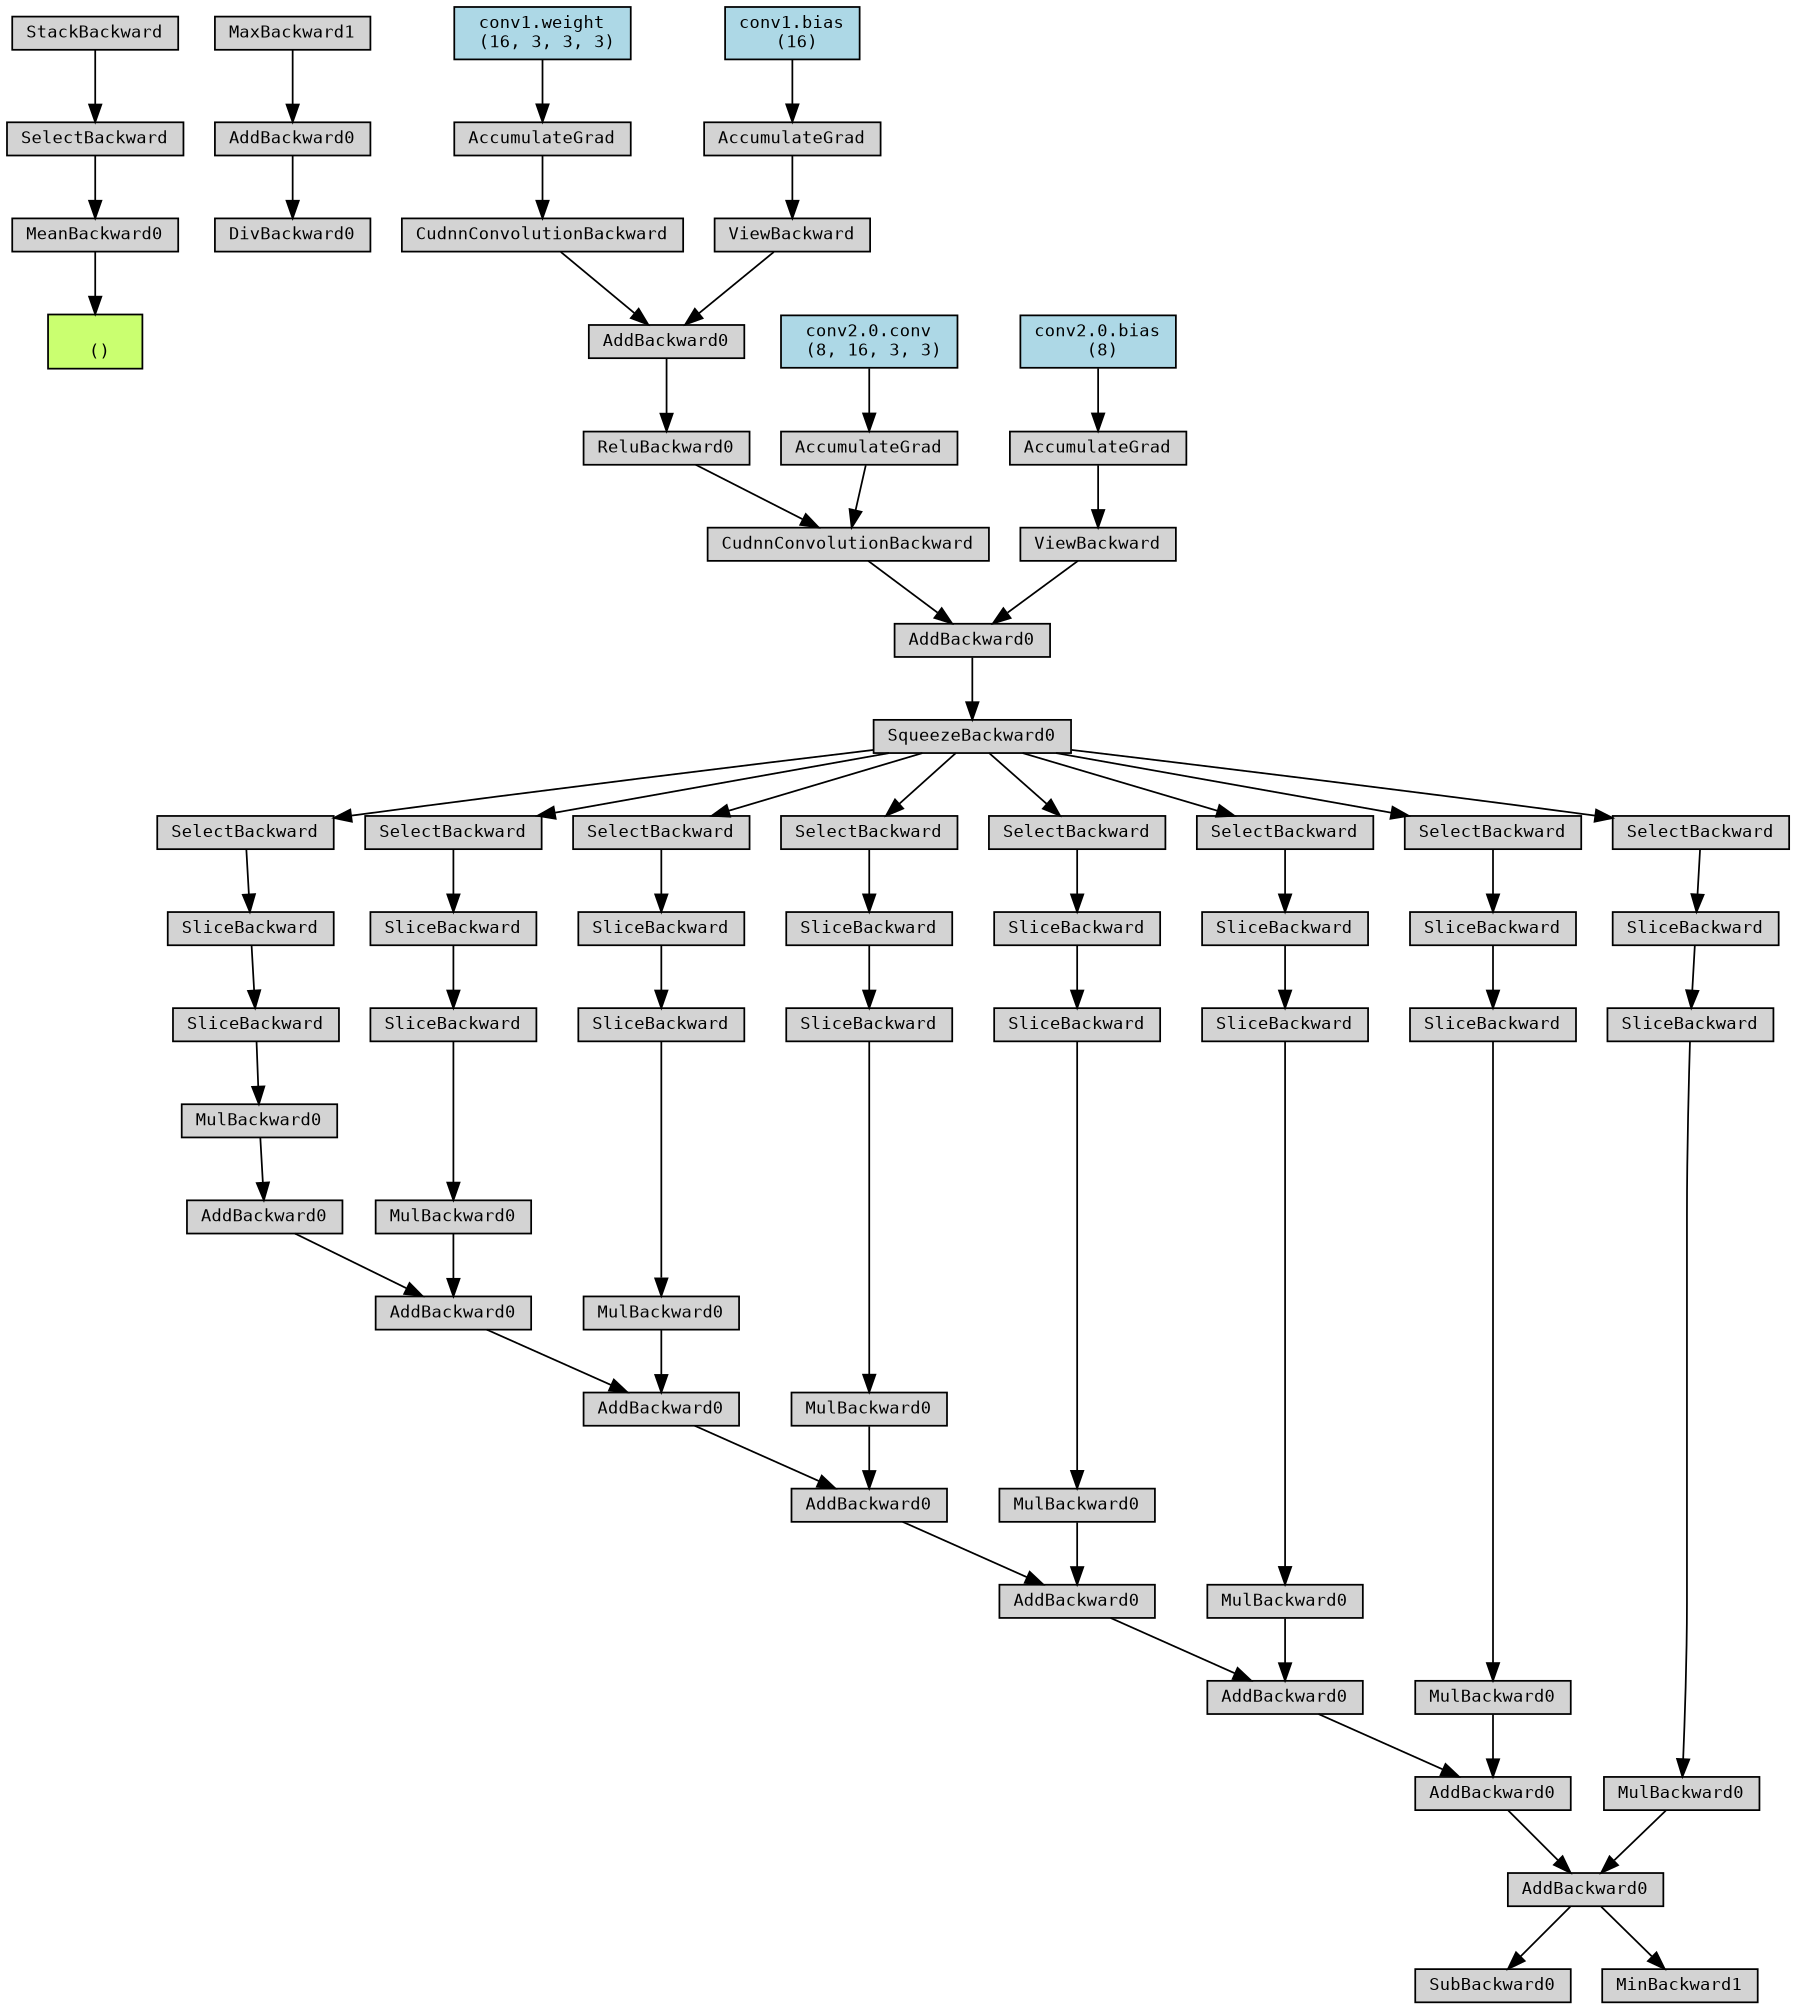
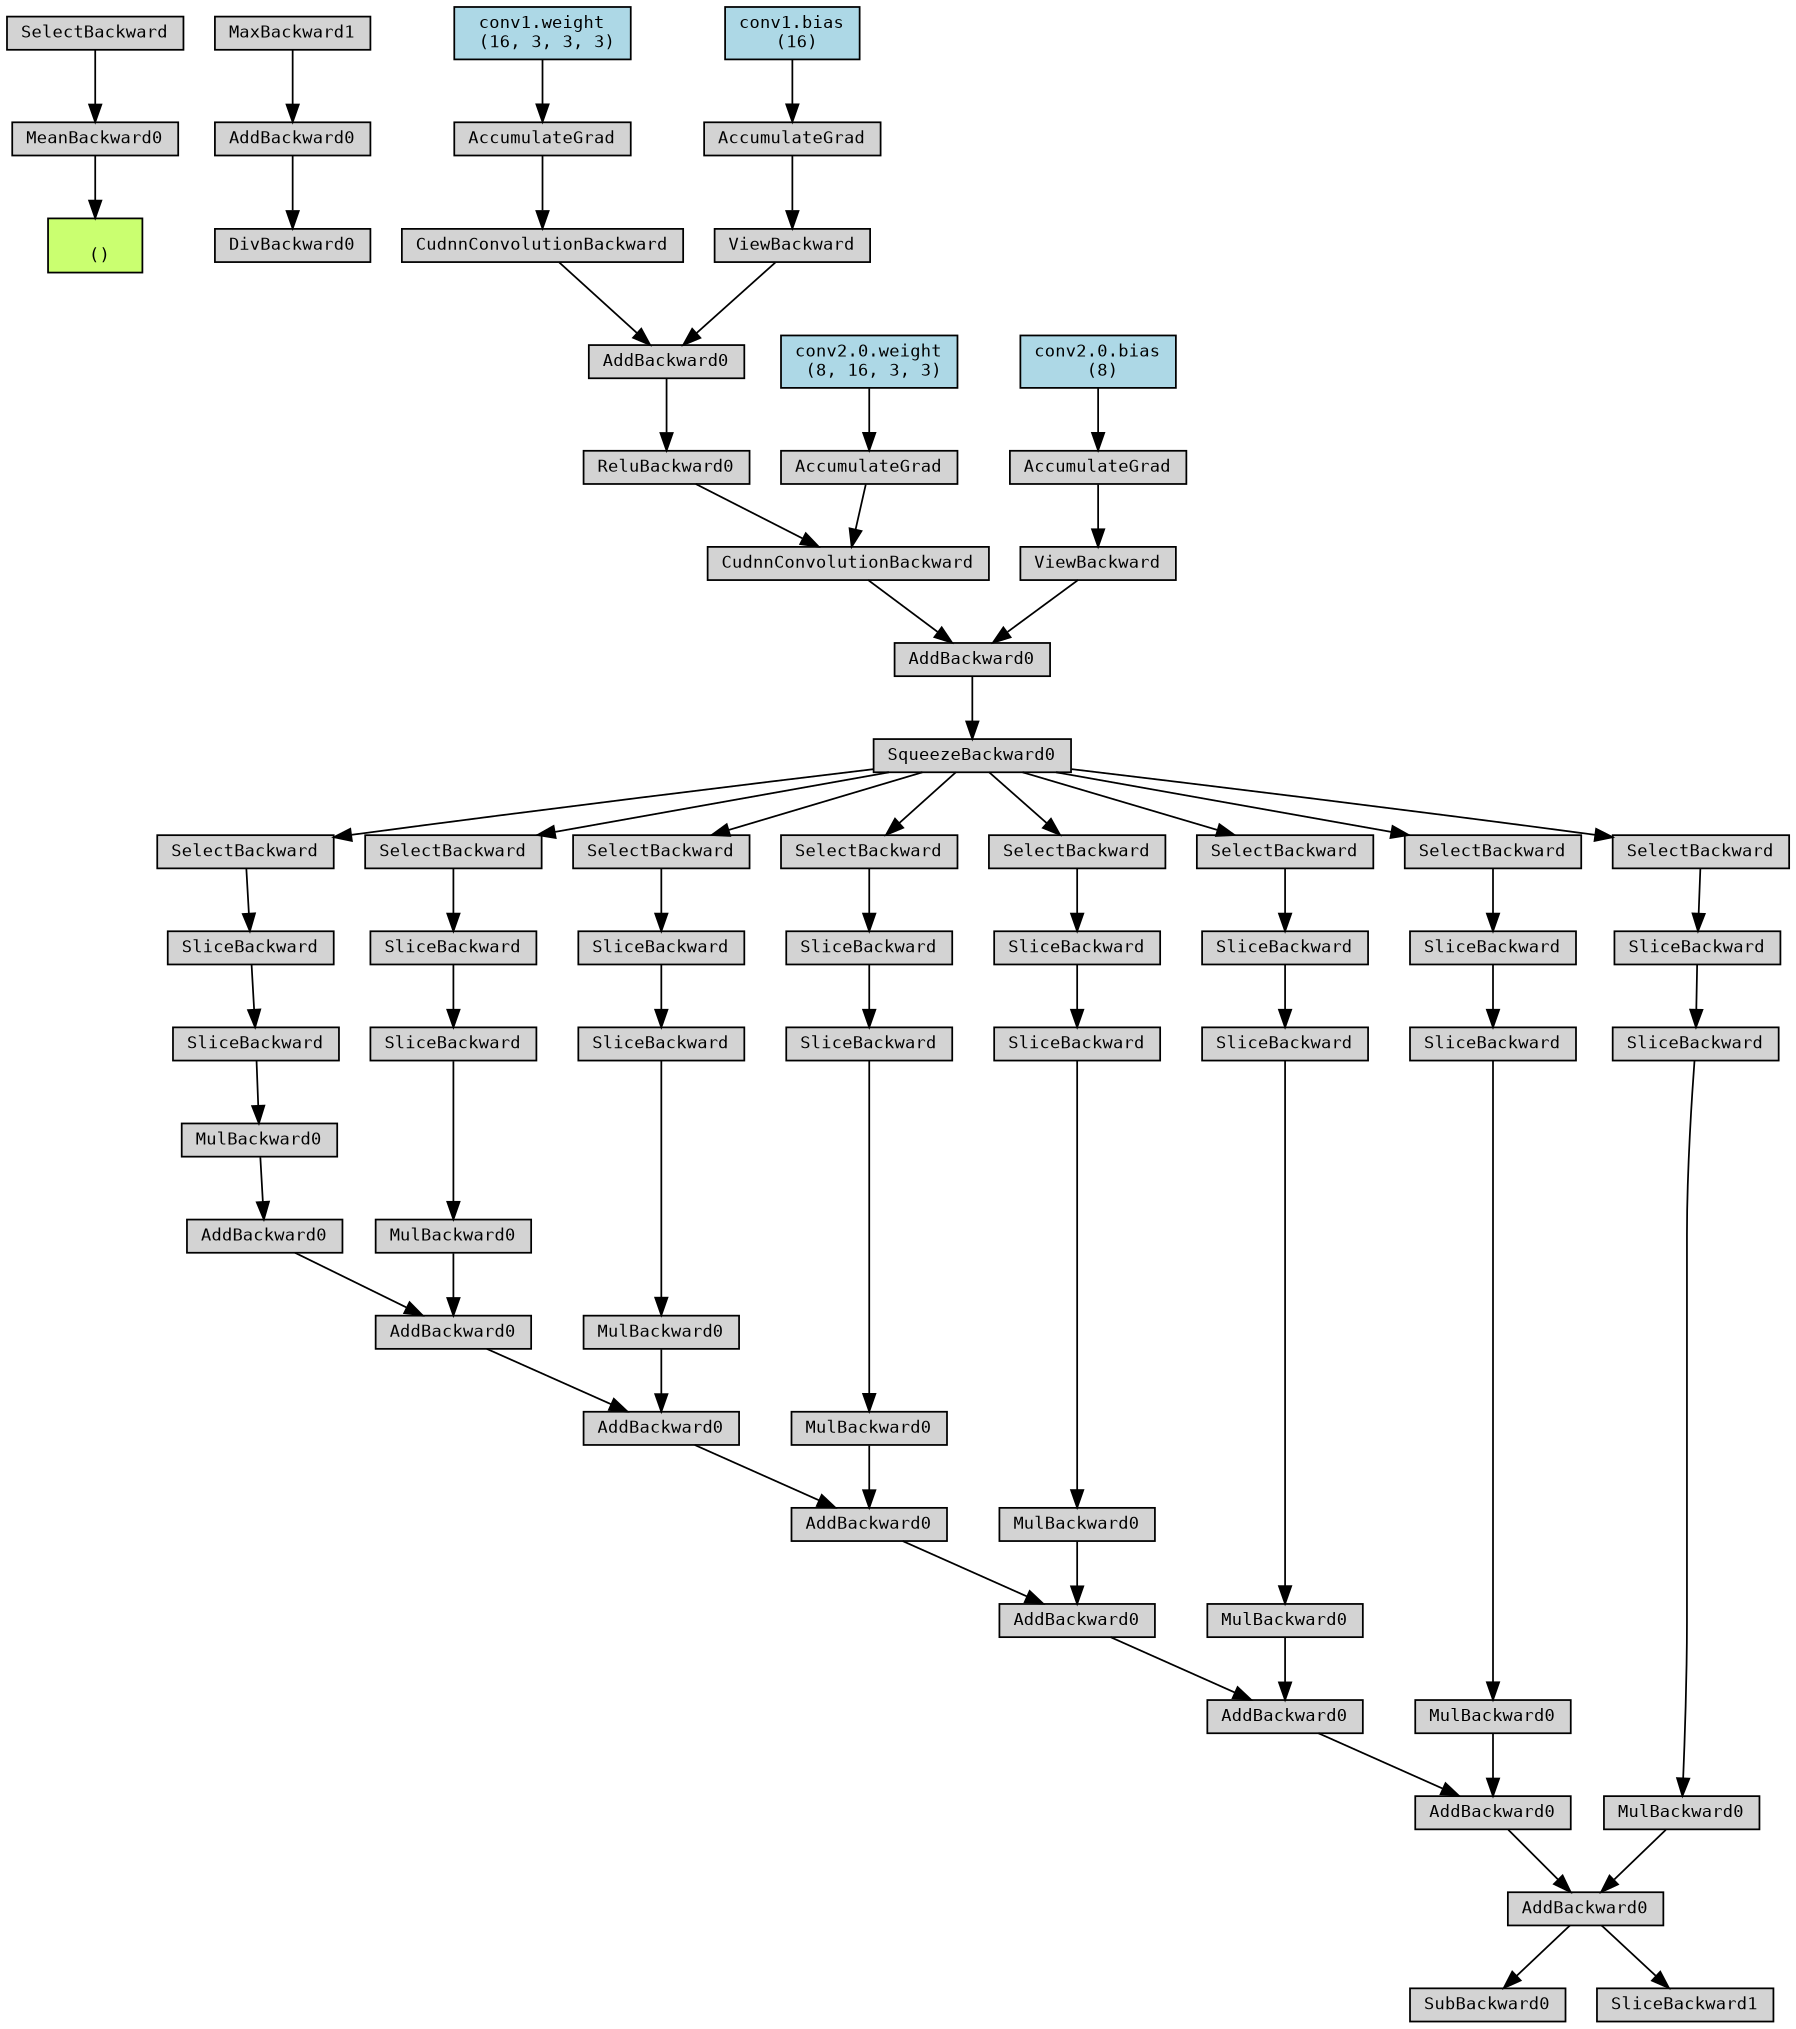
(95, 33) -> none
(869, 342) -> (869, 362)
(1680, 1986) -> (1685, 2005)
